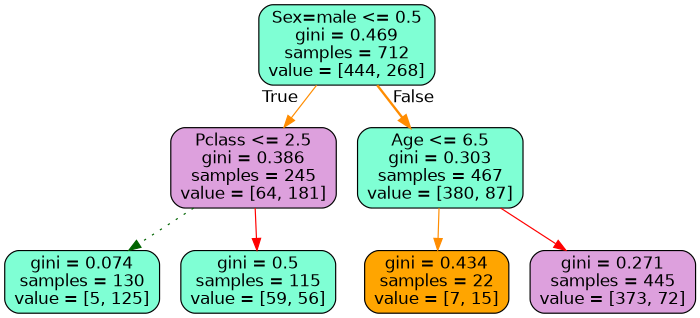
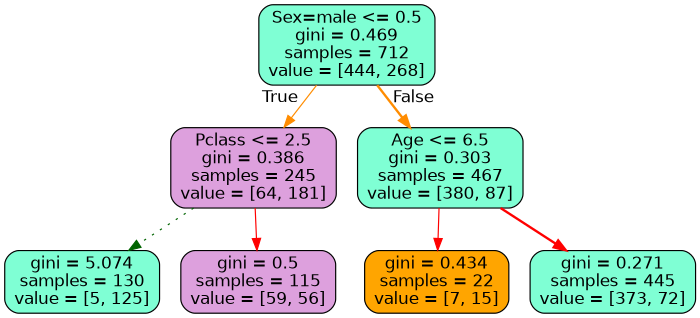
(439, 223) -> (439, 223)
(528, 226) -> (528, 226)
(82, 282) -> (82, 282)
(258, 282) -> (258, 282)
(613, 282) -> (613, 282)
